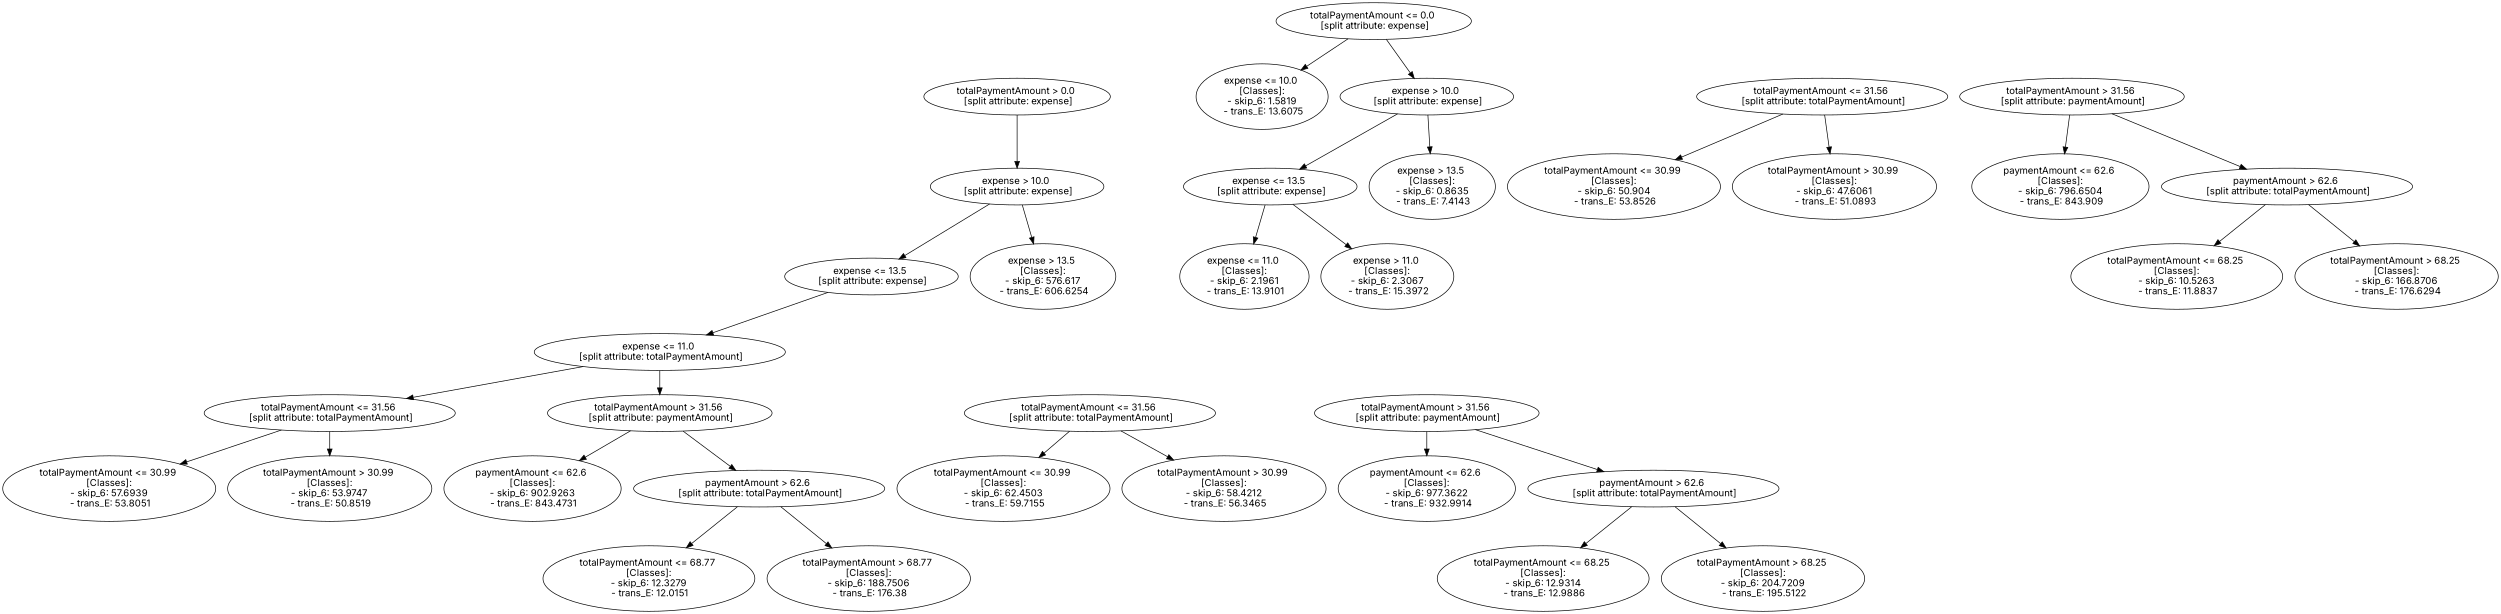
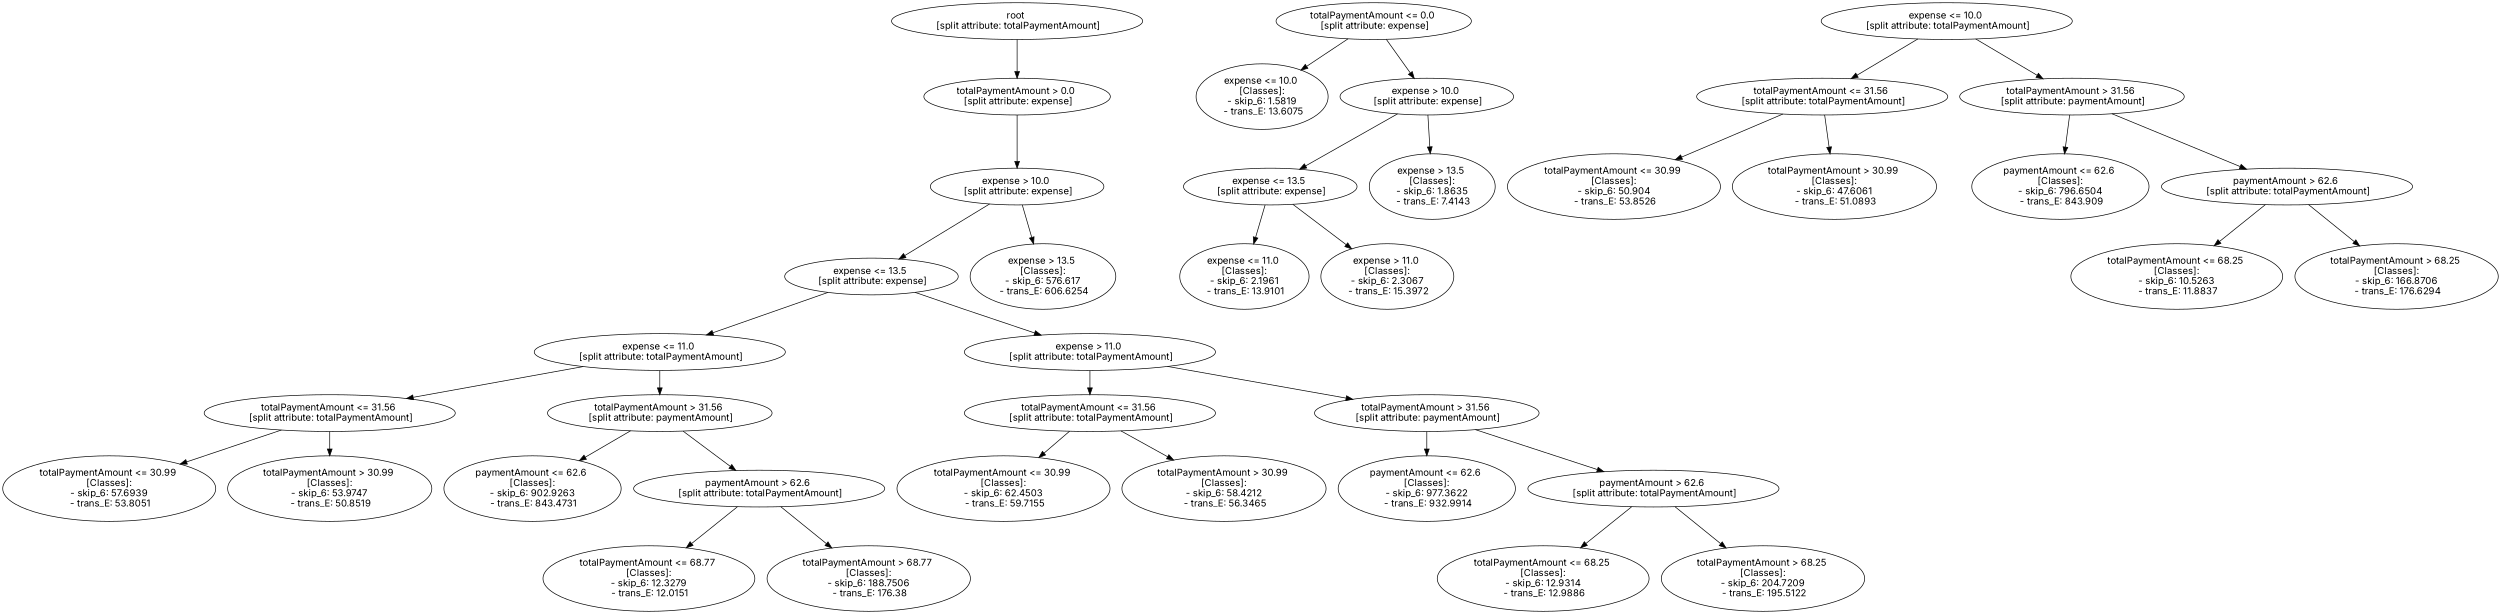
none -> (1017, 21)
none -> (1947, 21)
(1432, 187) -> (1432, 187)
none -> (1090, 352)
